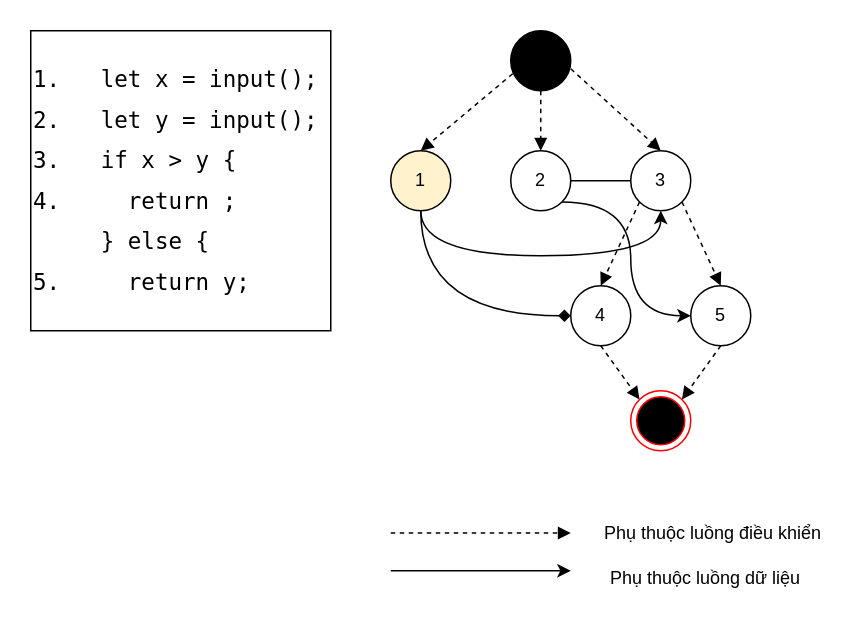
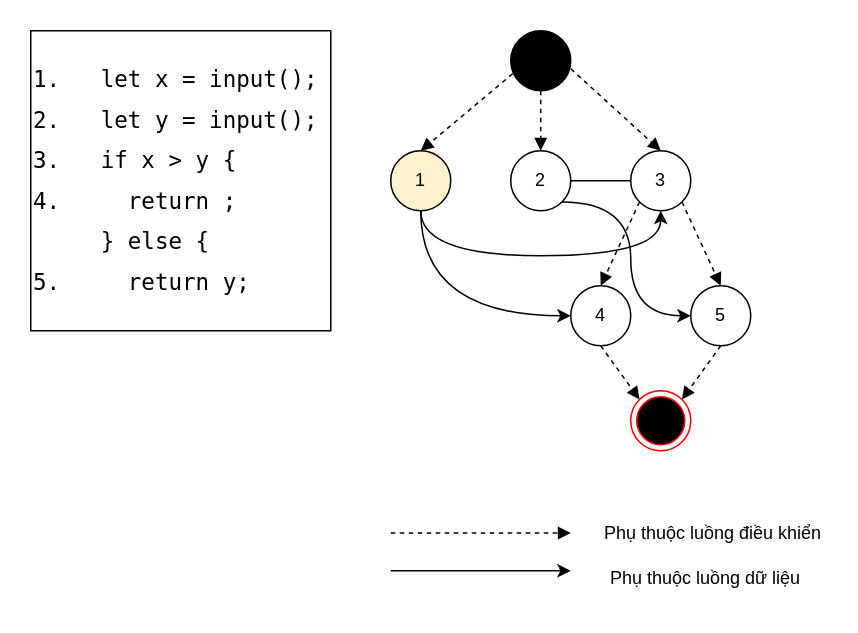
(558, 316) -> (559, 316)
